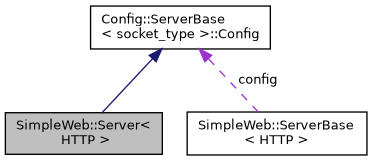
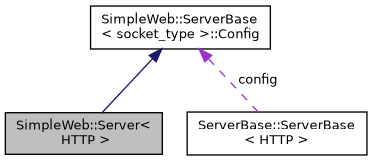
(180, 28) -> (180, 28)
(277, 133) -> (277, 133)
